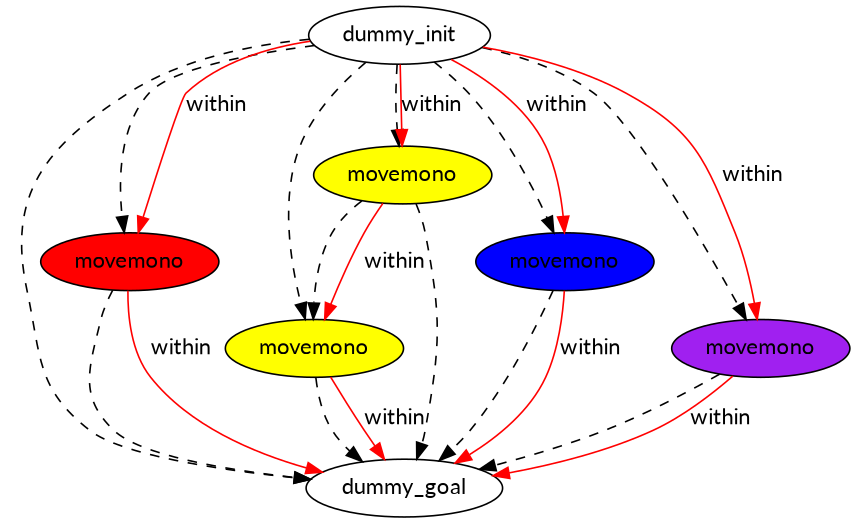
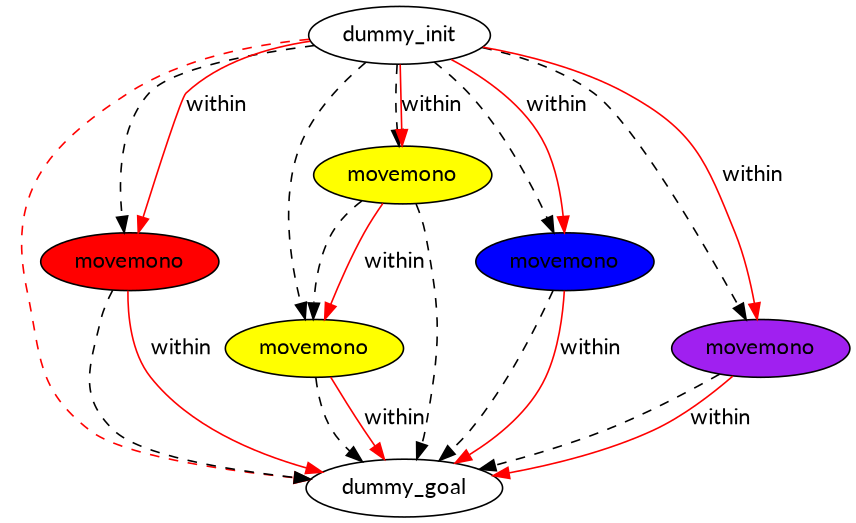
(23, 260) -> (23, 260)
